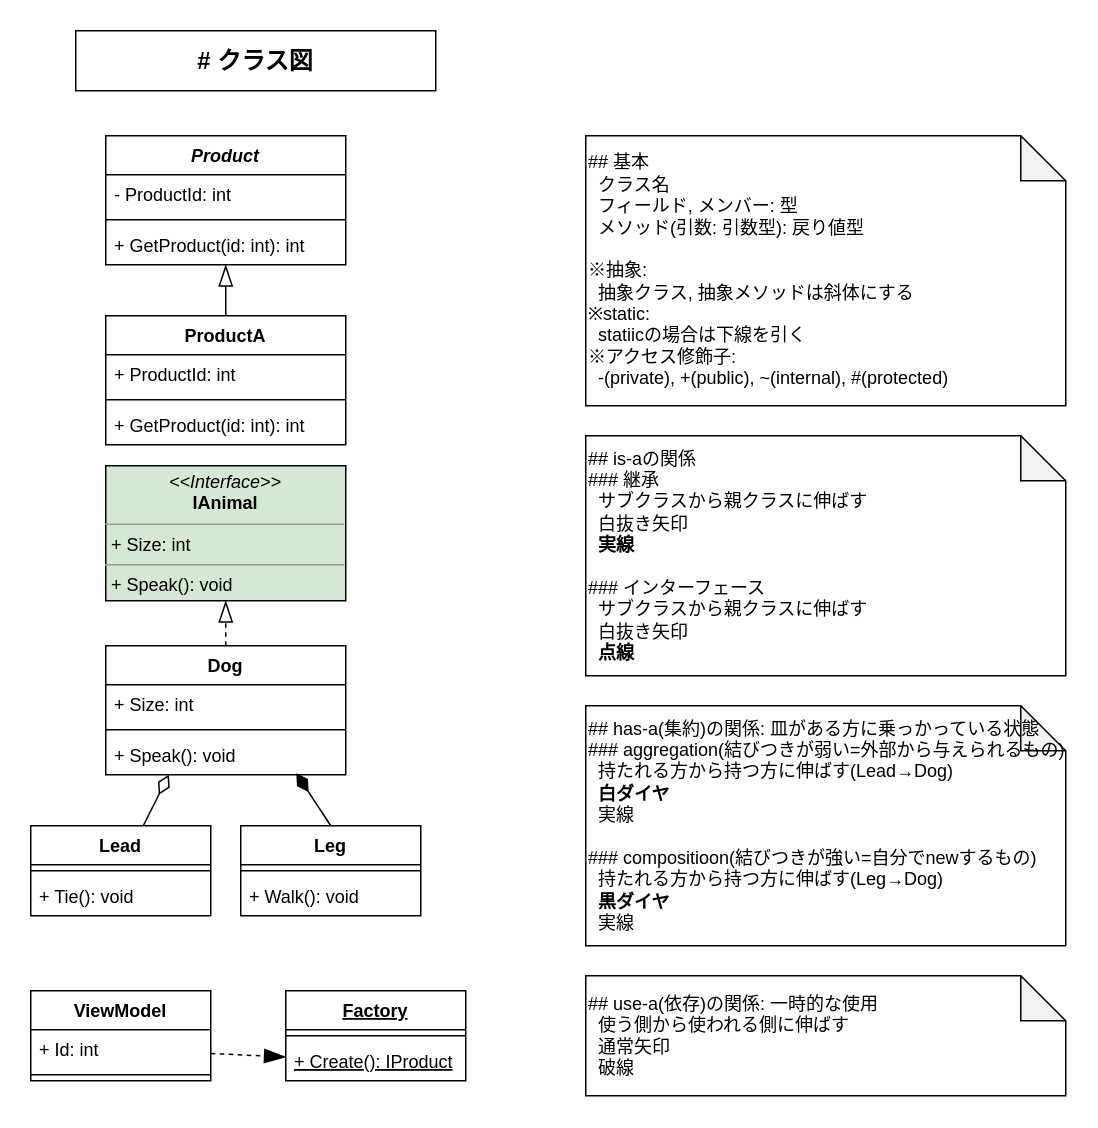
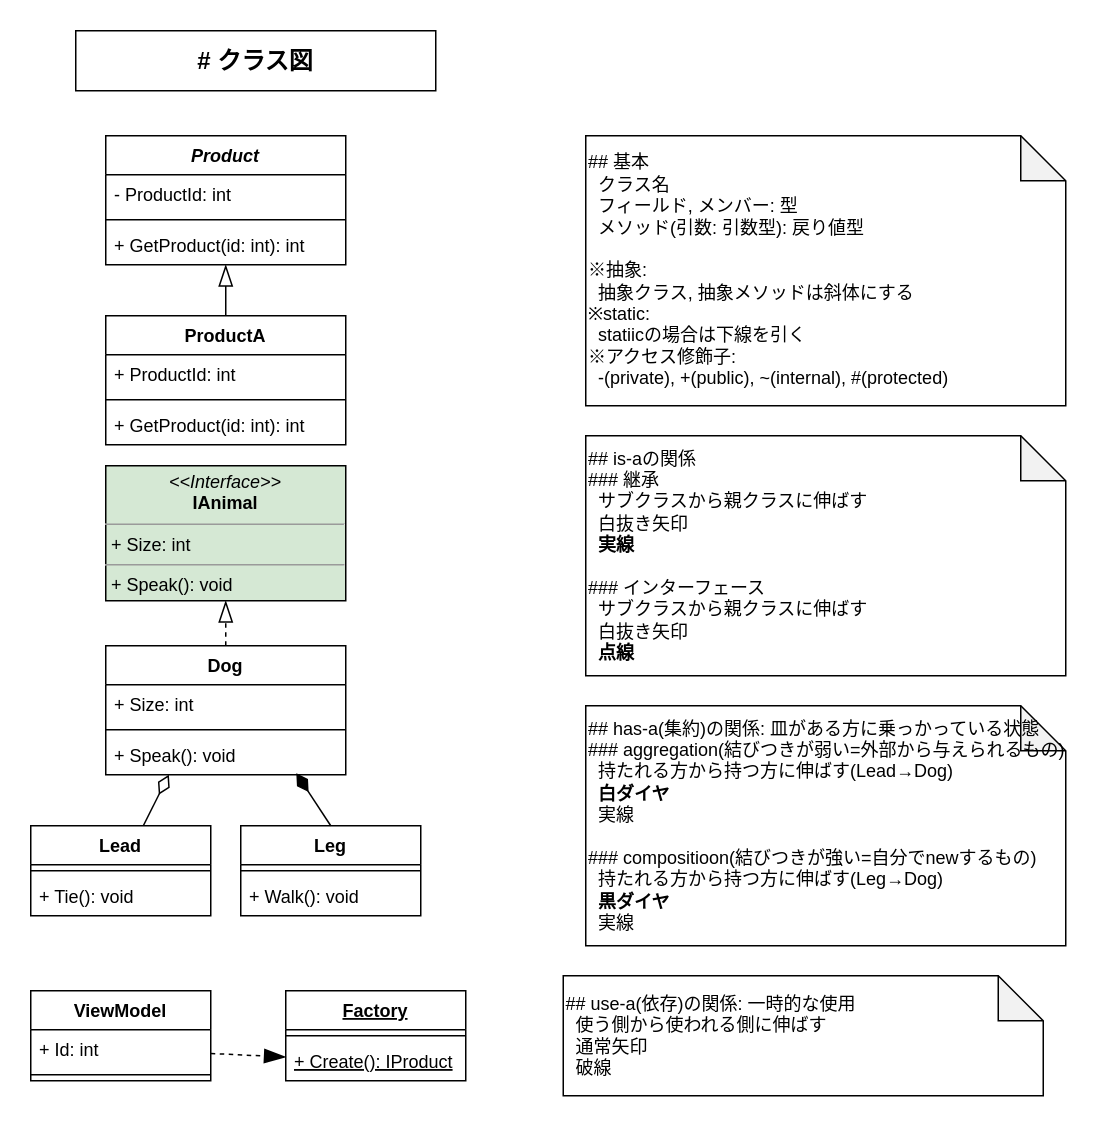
(826, 1036) -> (803, 1036)
